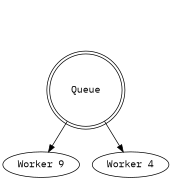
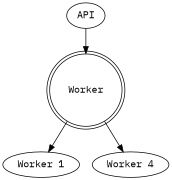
none -> (86, 16)
(86, 90) -> (86, 90)
(41, 165) -> (41, 165)
